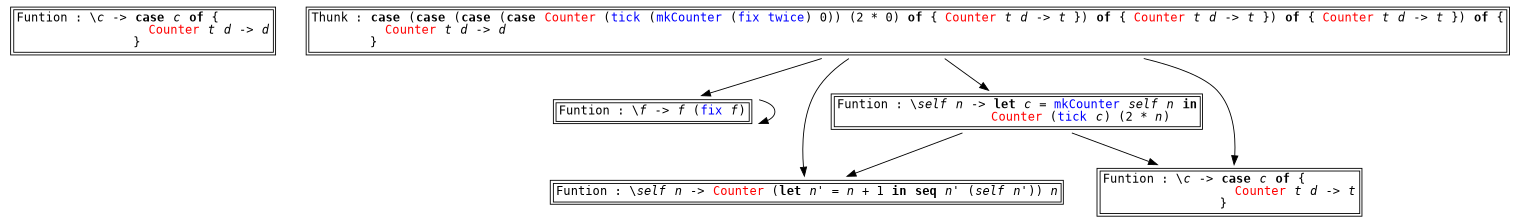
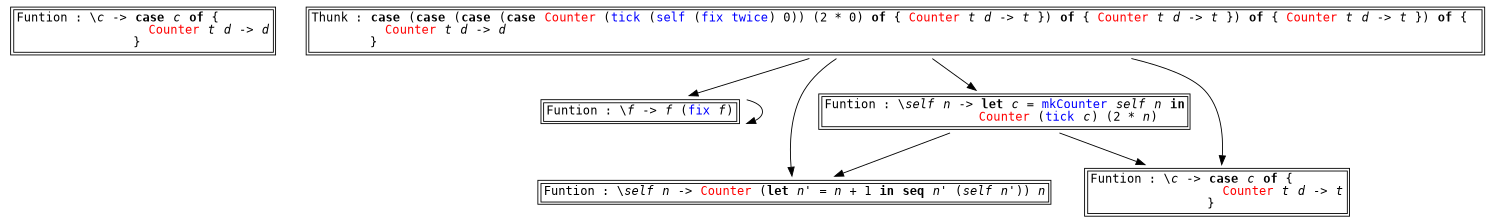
(689, 18) -> (671, 18)
